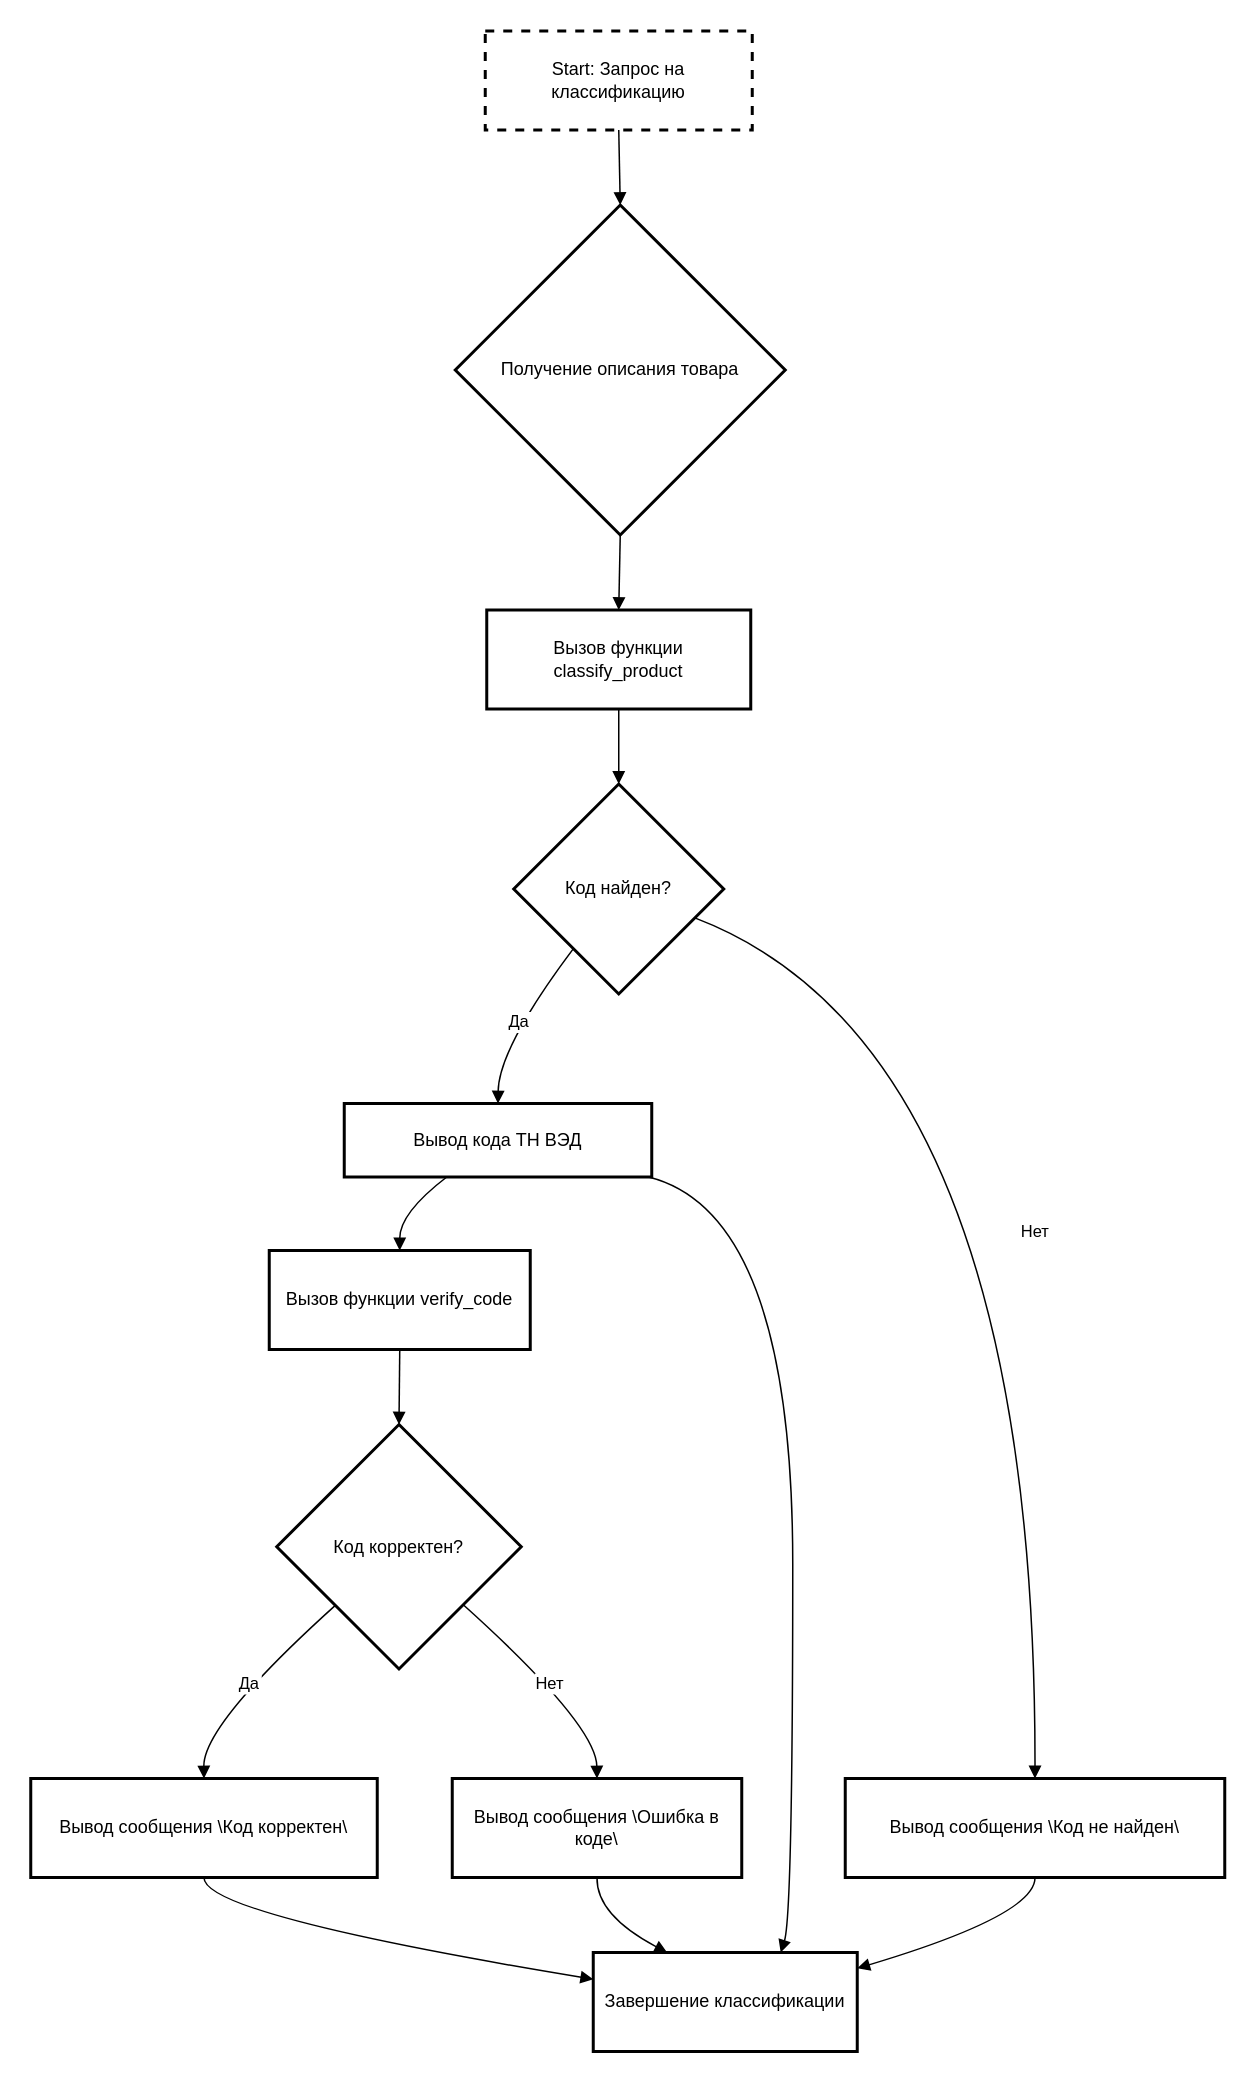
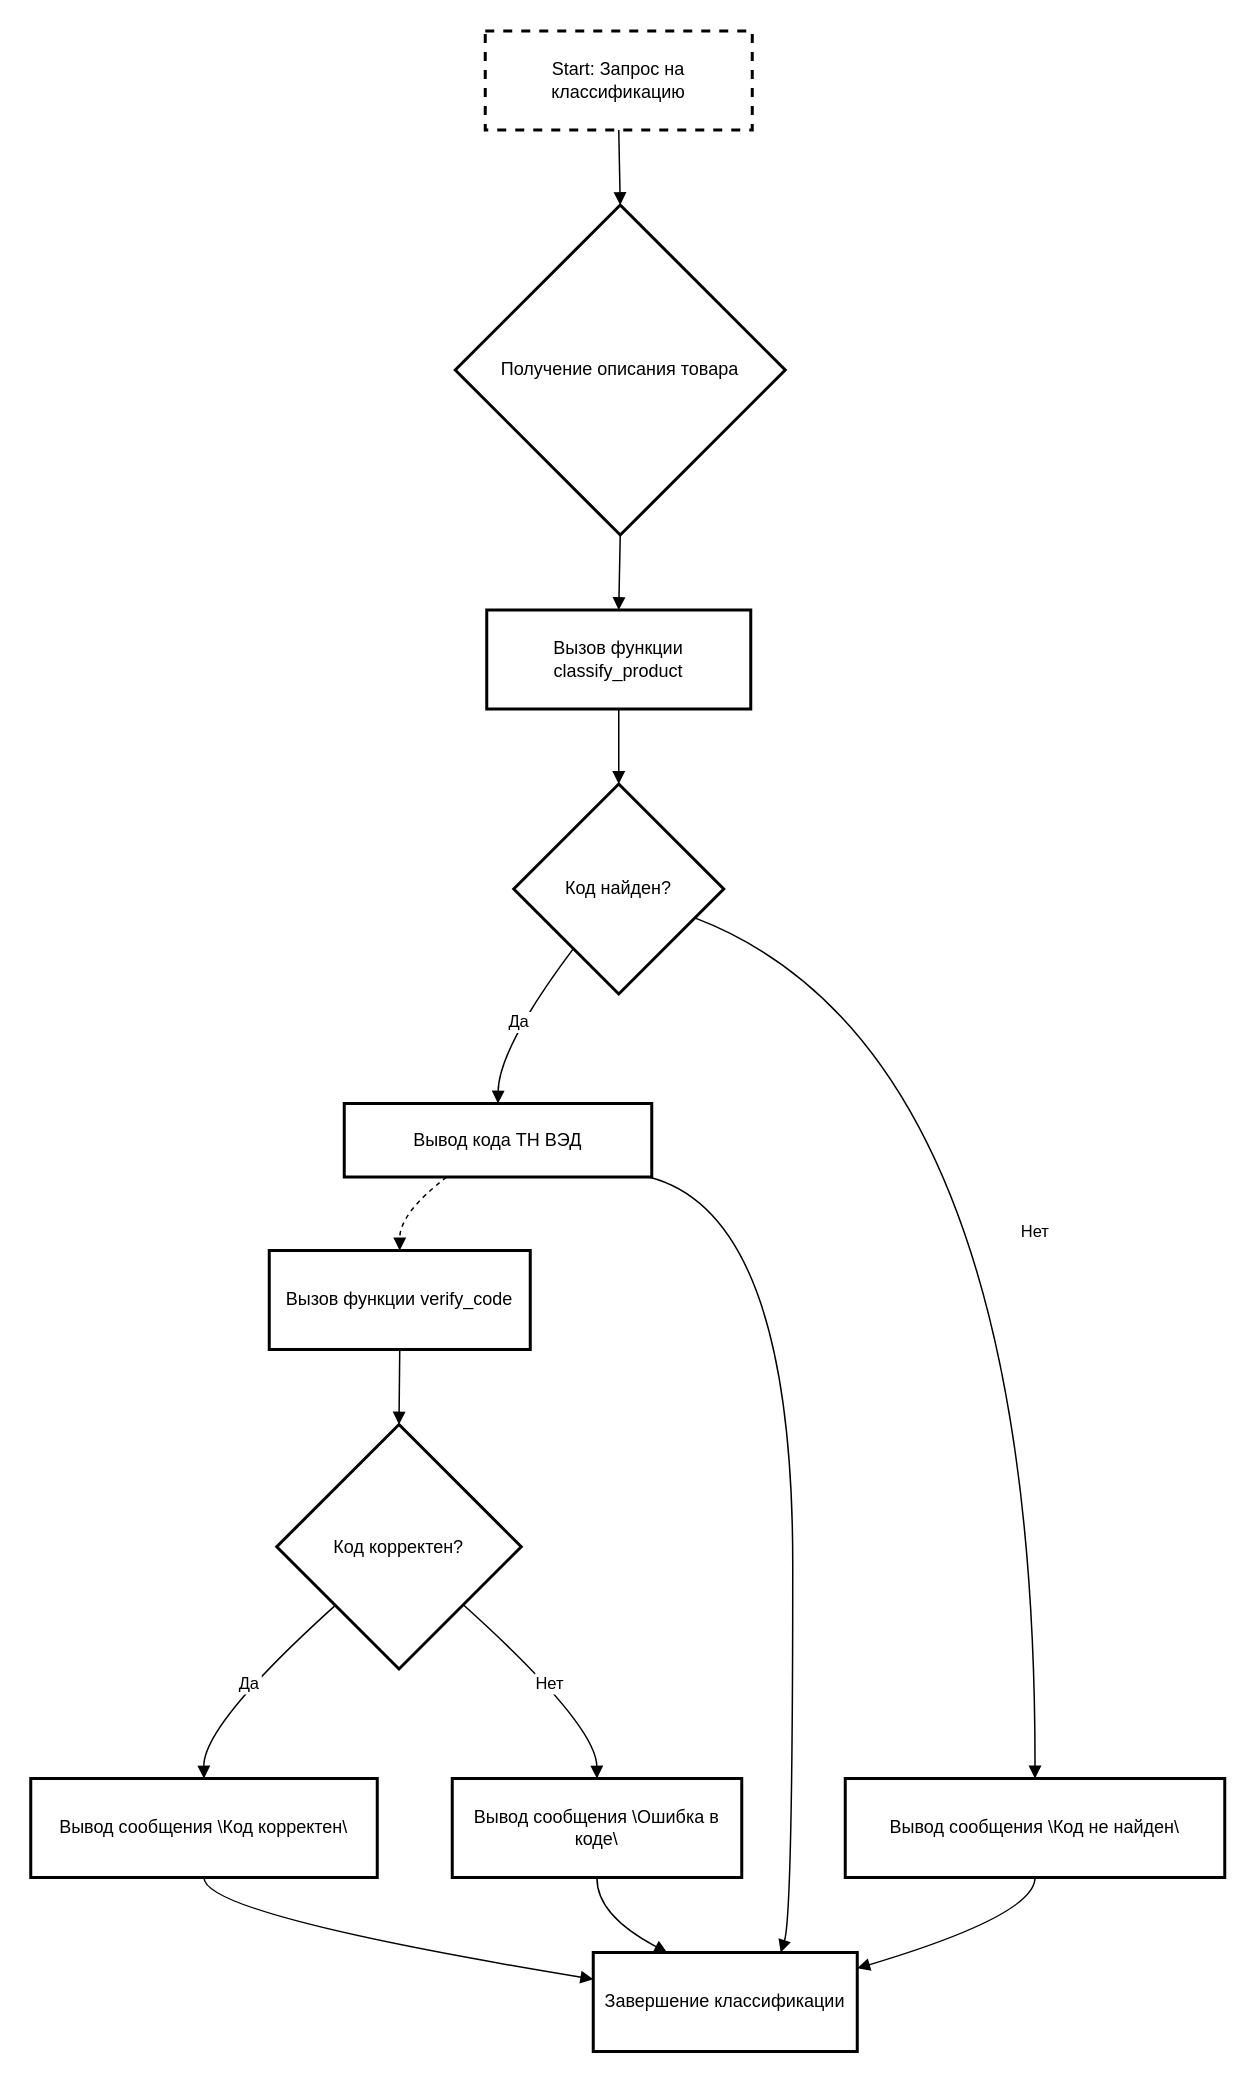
(416, 1205) -> (416, 1205)
